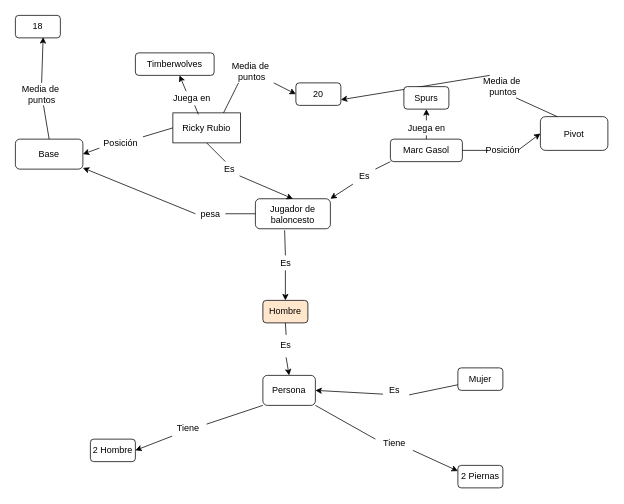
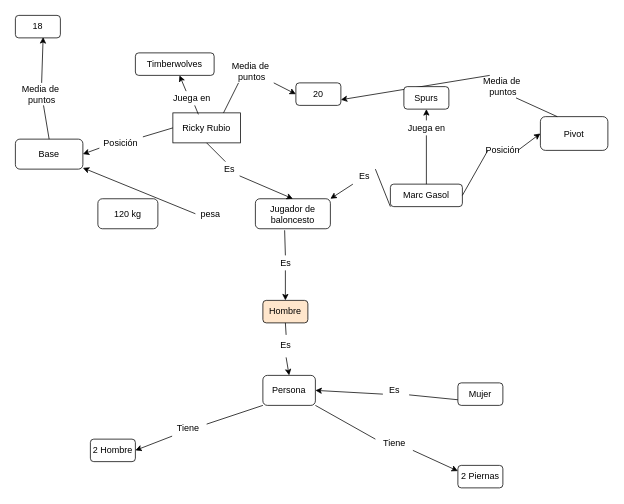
(426, 150) -> (426, 195)
none -> (128, 214)
(240, 214) -> none
(480, 379) -> (480, 394)
